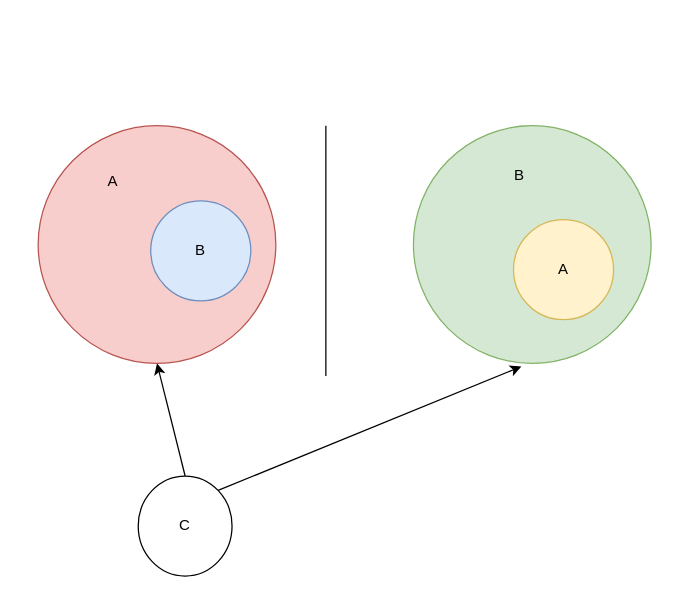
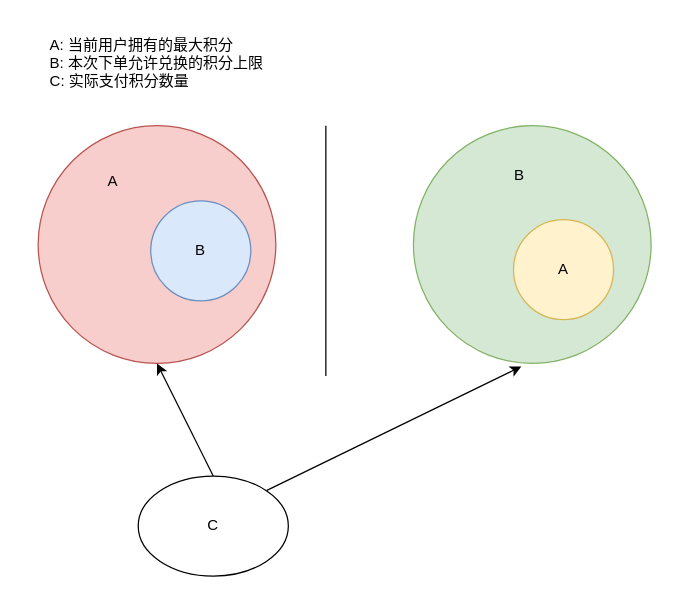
none -> (157, 63)
(185, 526) -> (213, 526)
